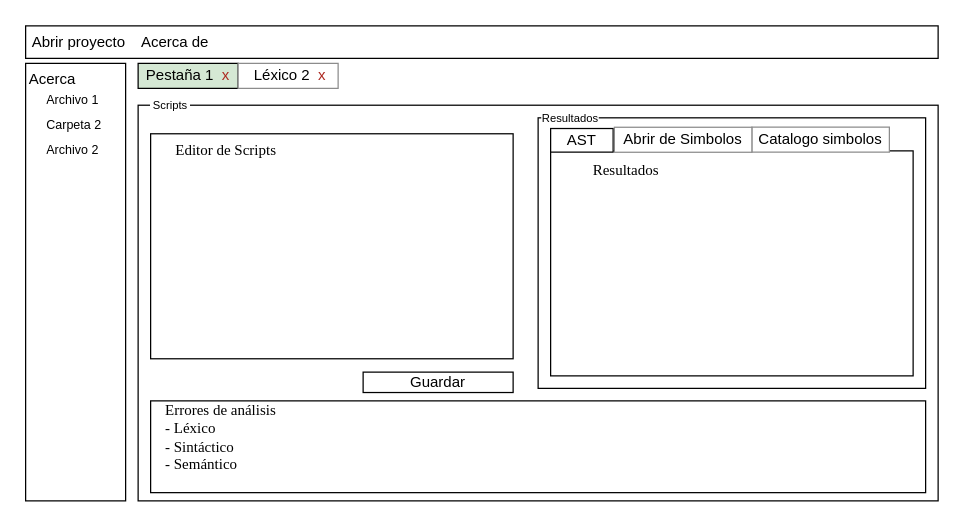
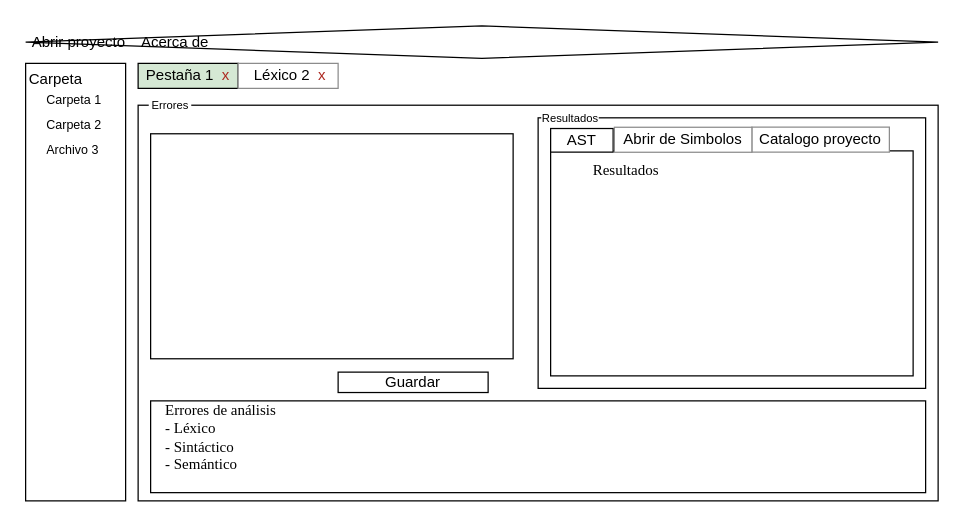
(482, 42) -> (482, 42)
(55, 79) -> (59, 79)
(78, 99) -> (78, 99)
(171, 104) -> (171, 104)
(821, 139) -> (821, 139)
(78, 149) -> (78, 149)
(226, 151) -> none
(438, 382) -> (413, 382)
